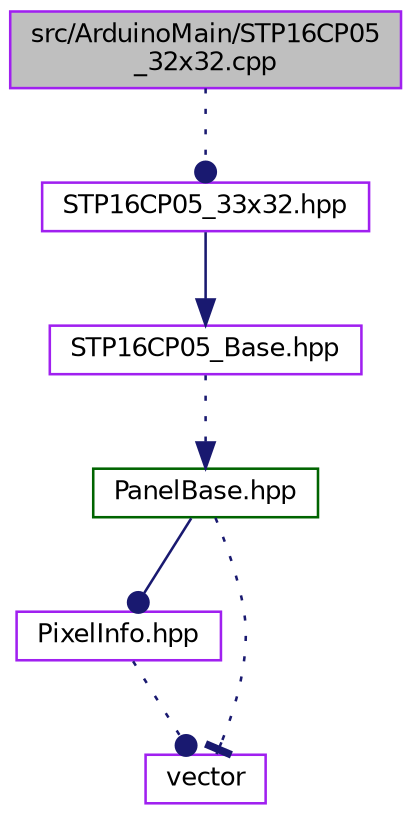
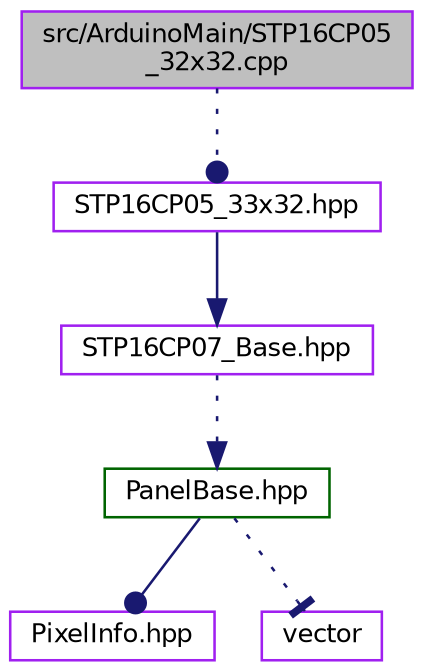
(206, 350) -> (217, 350)
(157, 699) -> none
